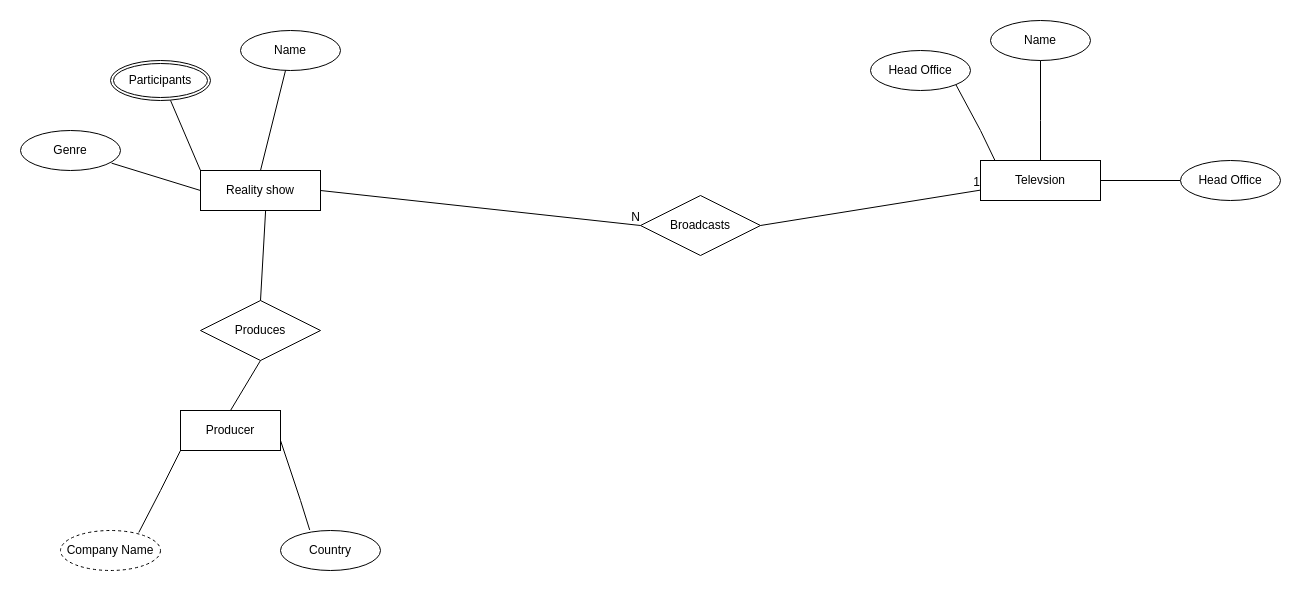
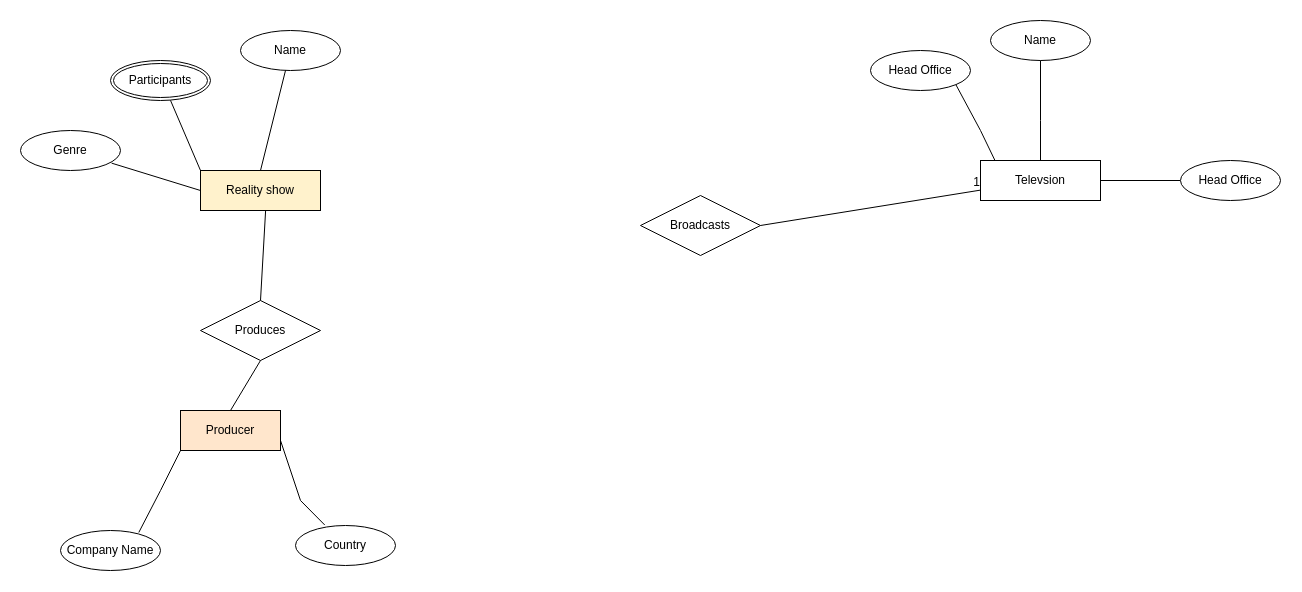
(261, 191) -> (261, 191)
(480, 208) -> none
(231, 431) -> (231, 431)
(111, 551) -> (111, 551)
(331, 551) -> (346, 546)
